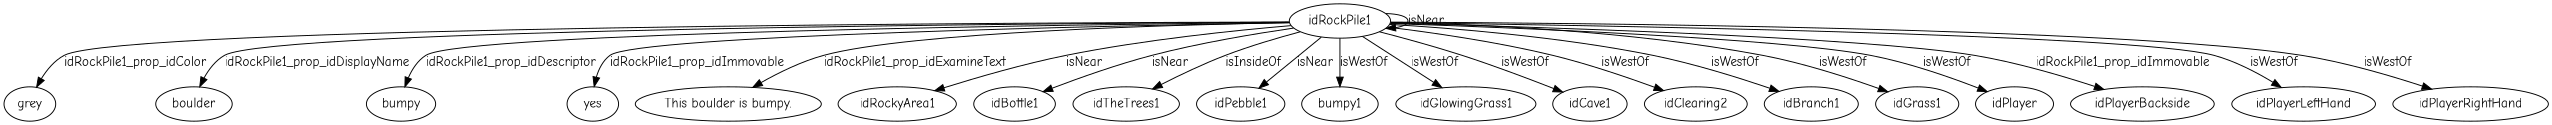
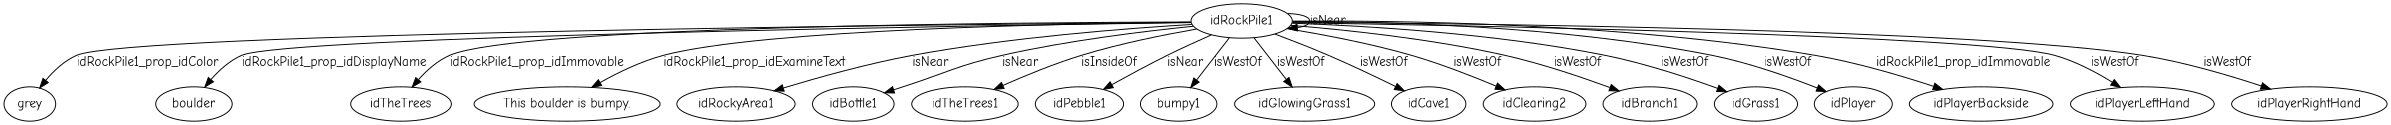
(401, 104) -> none
(593, 104) -> (401, 104)
